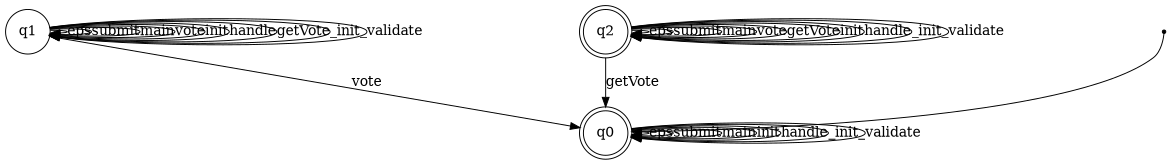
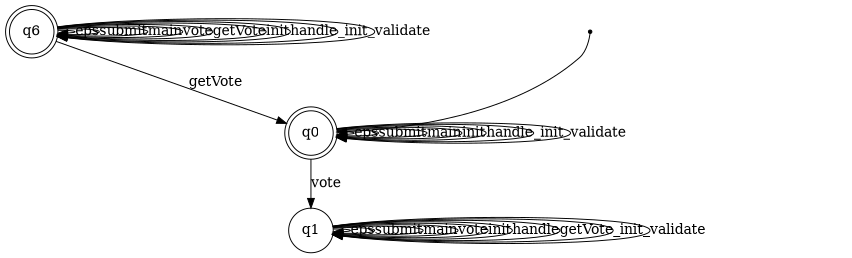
(606, 32) -> (32, 32)
(310, 81) -> (311, 179)
